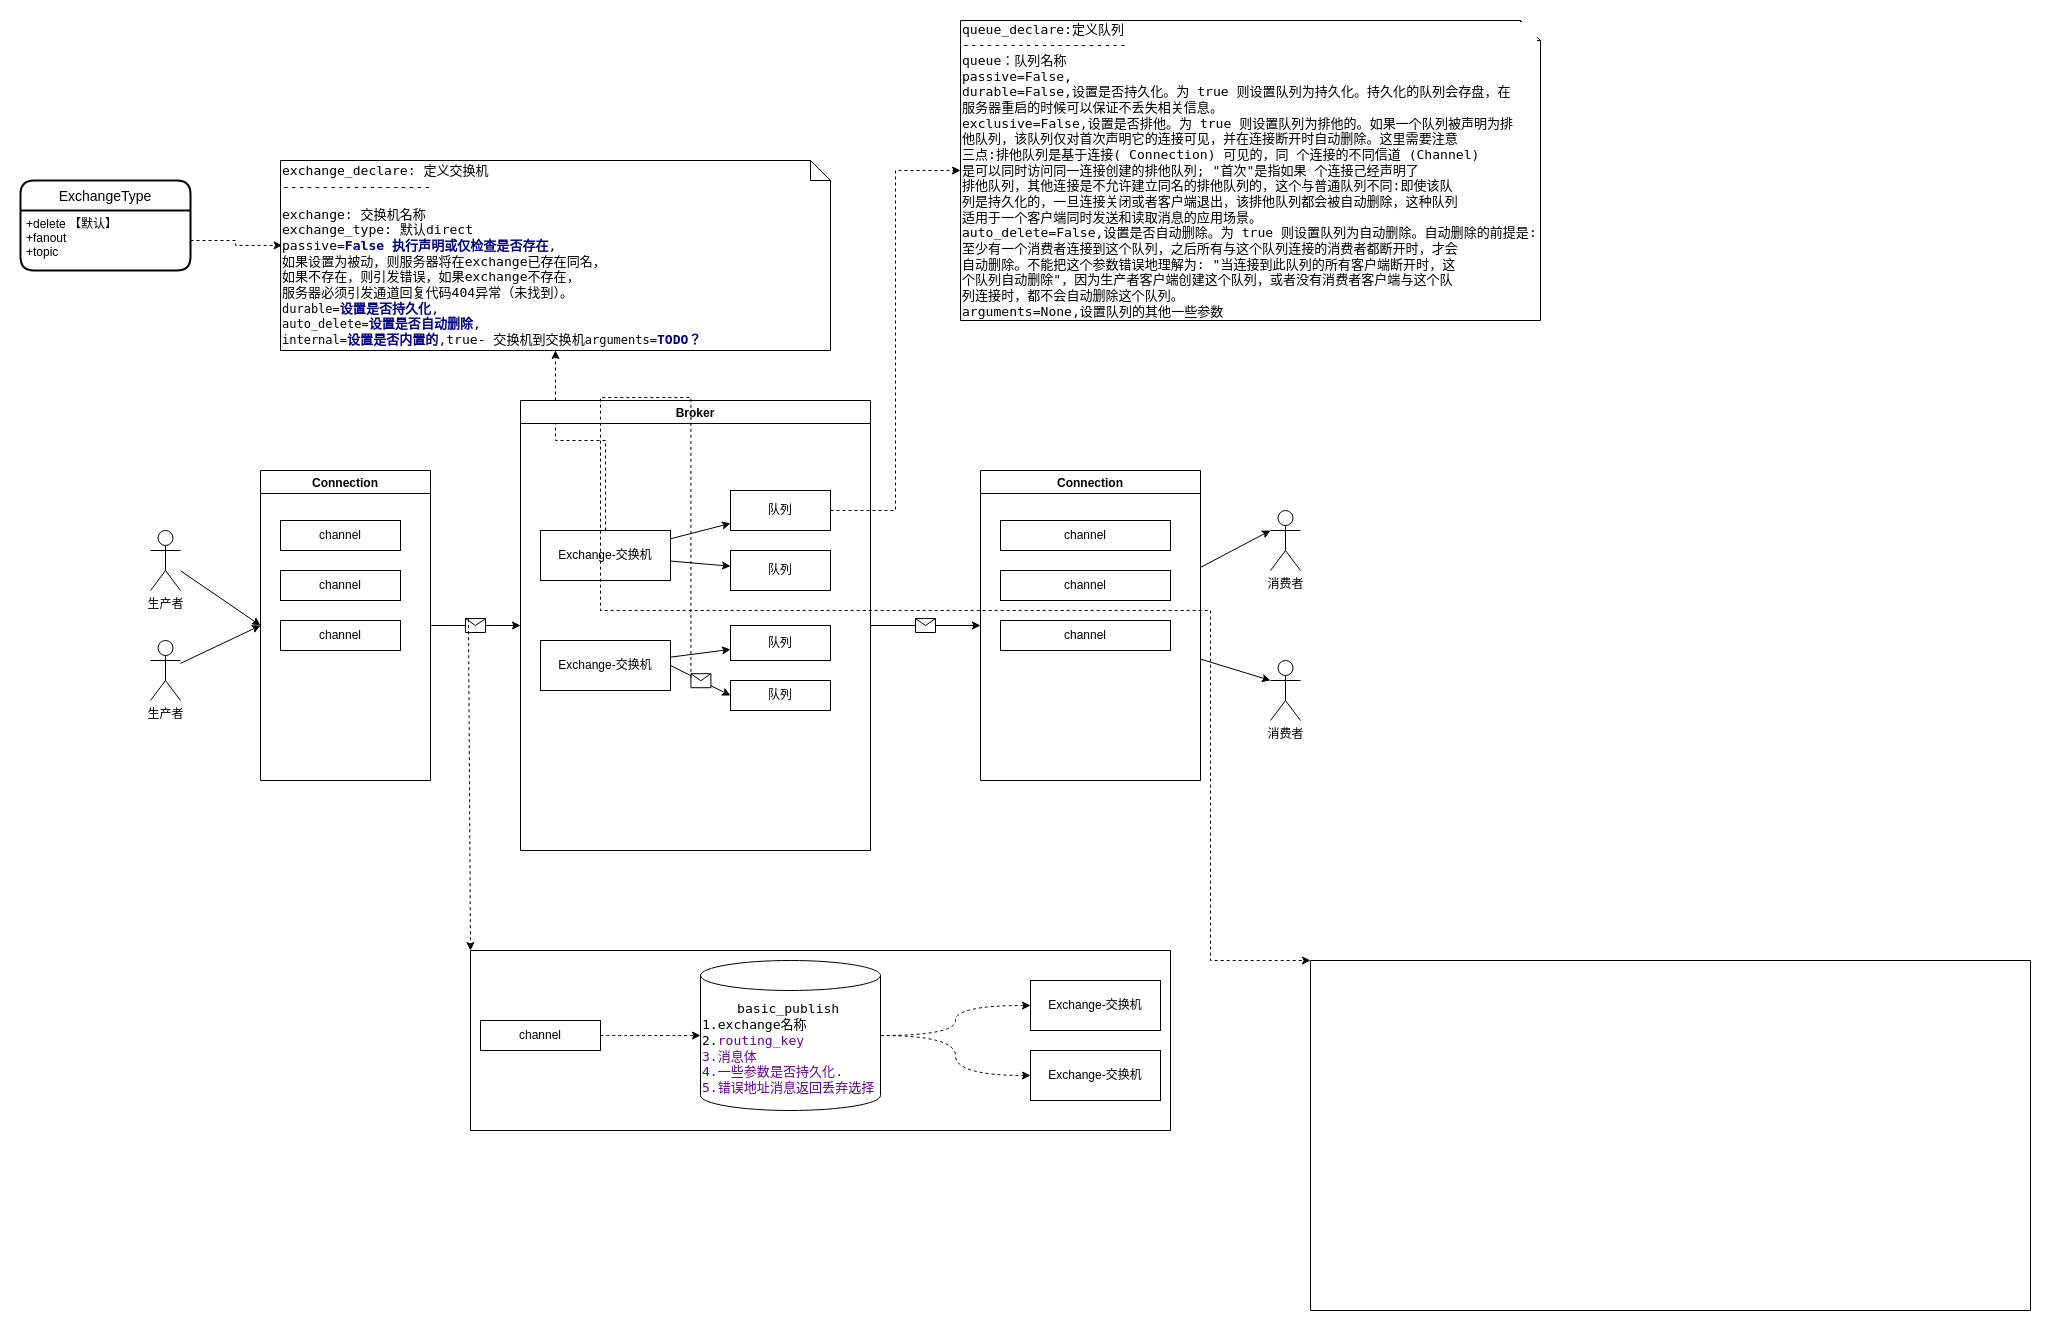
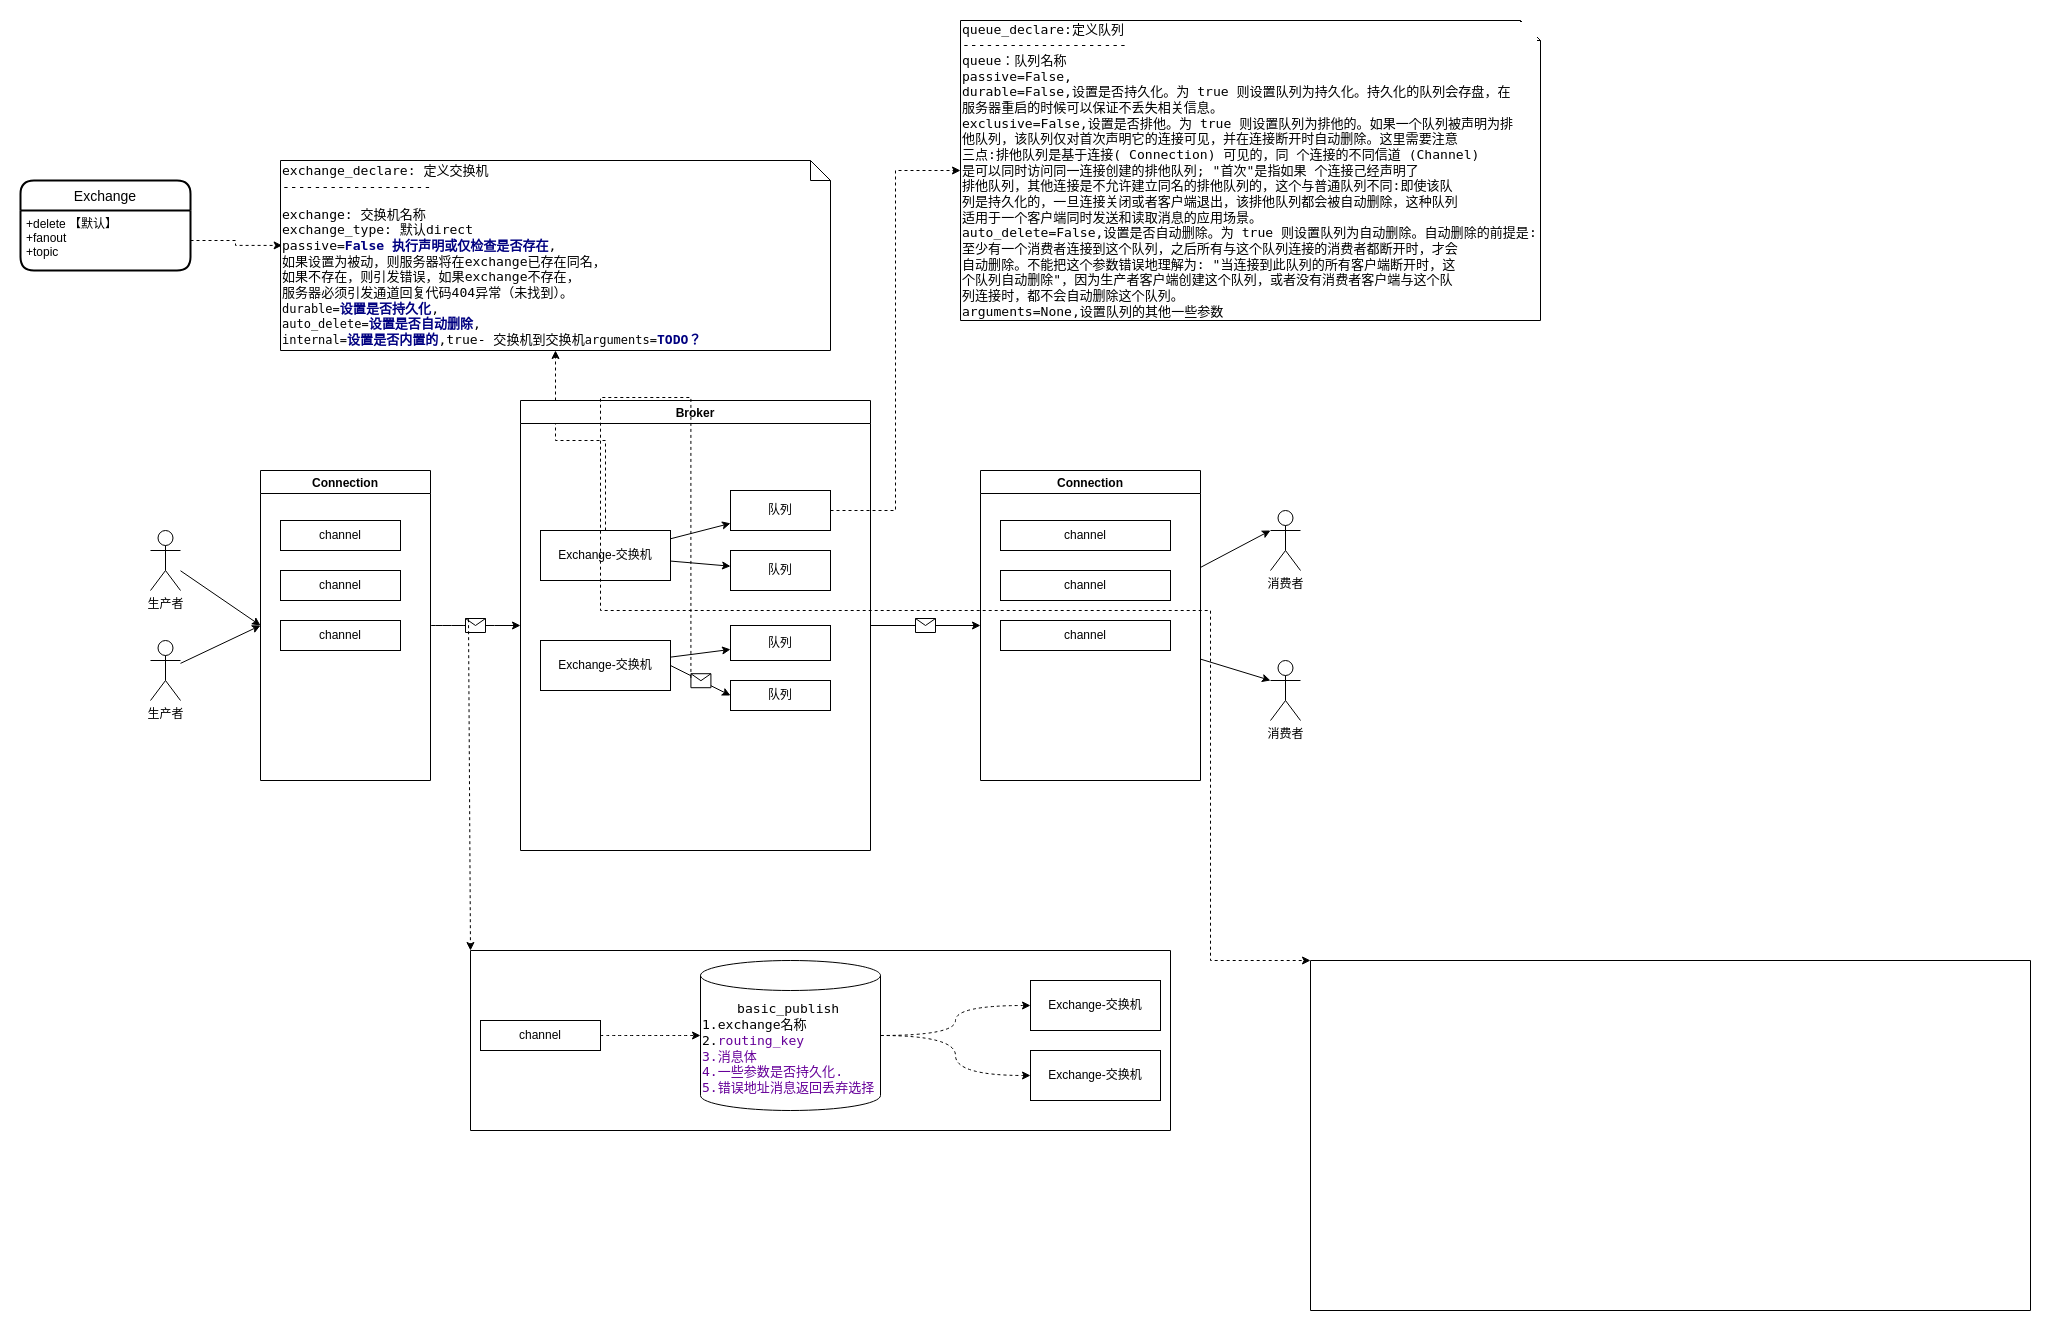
(105, 196) -> (105, 196)
